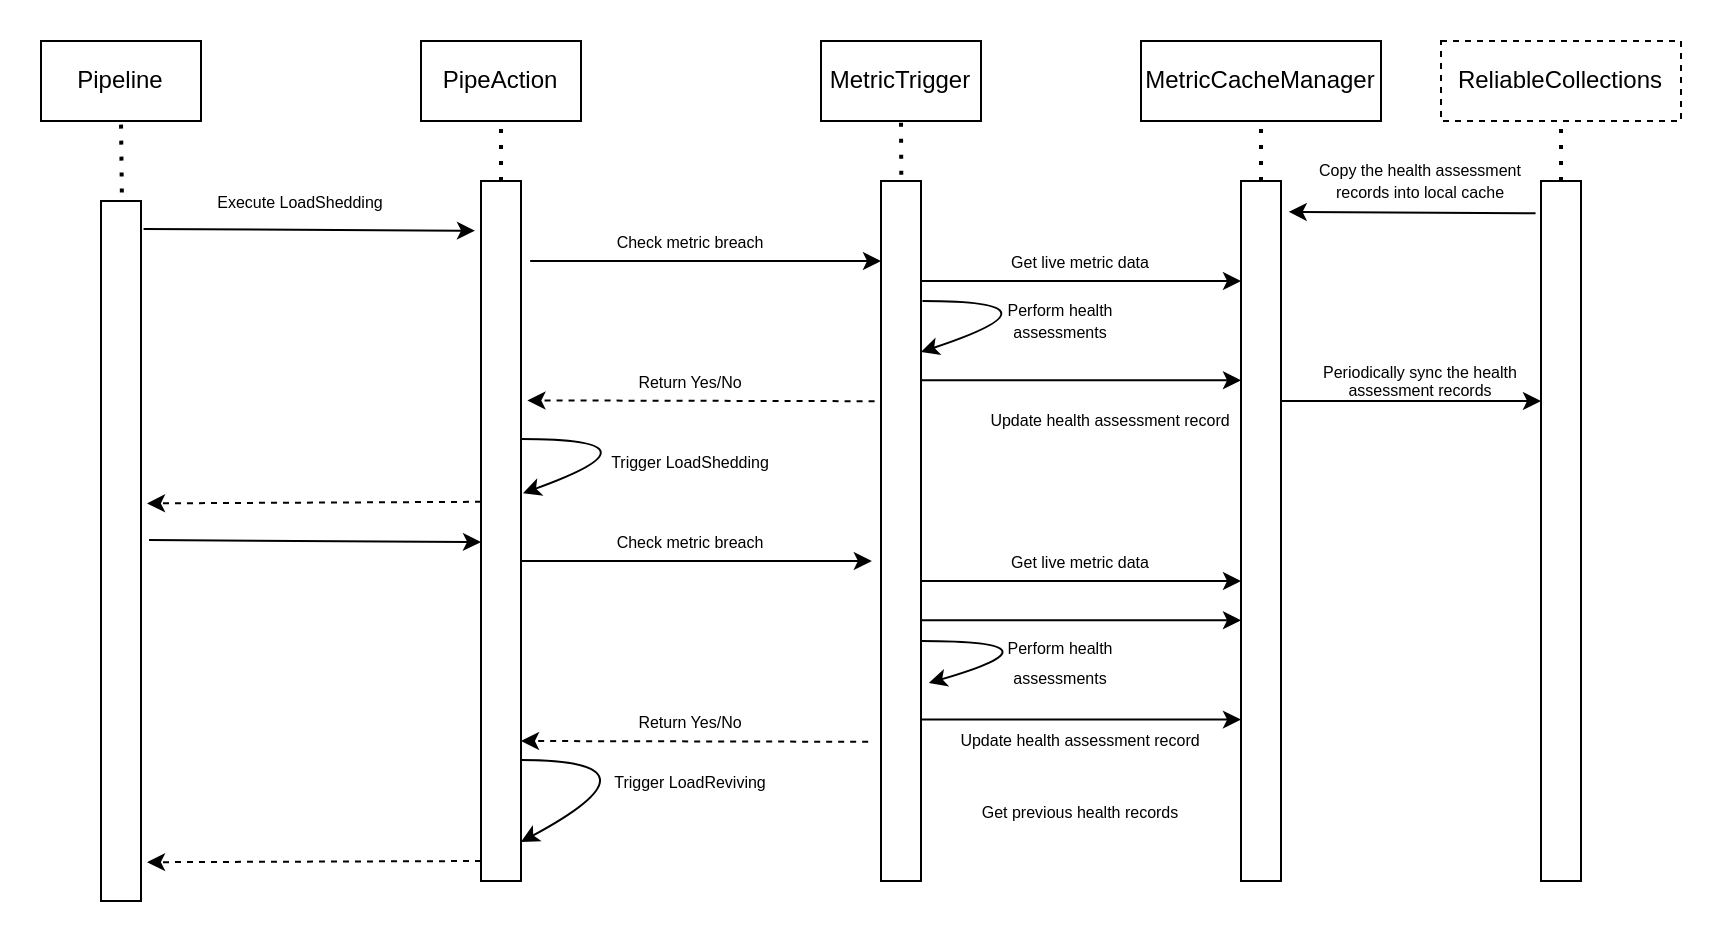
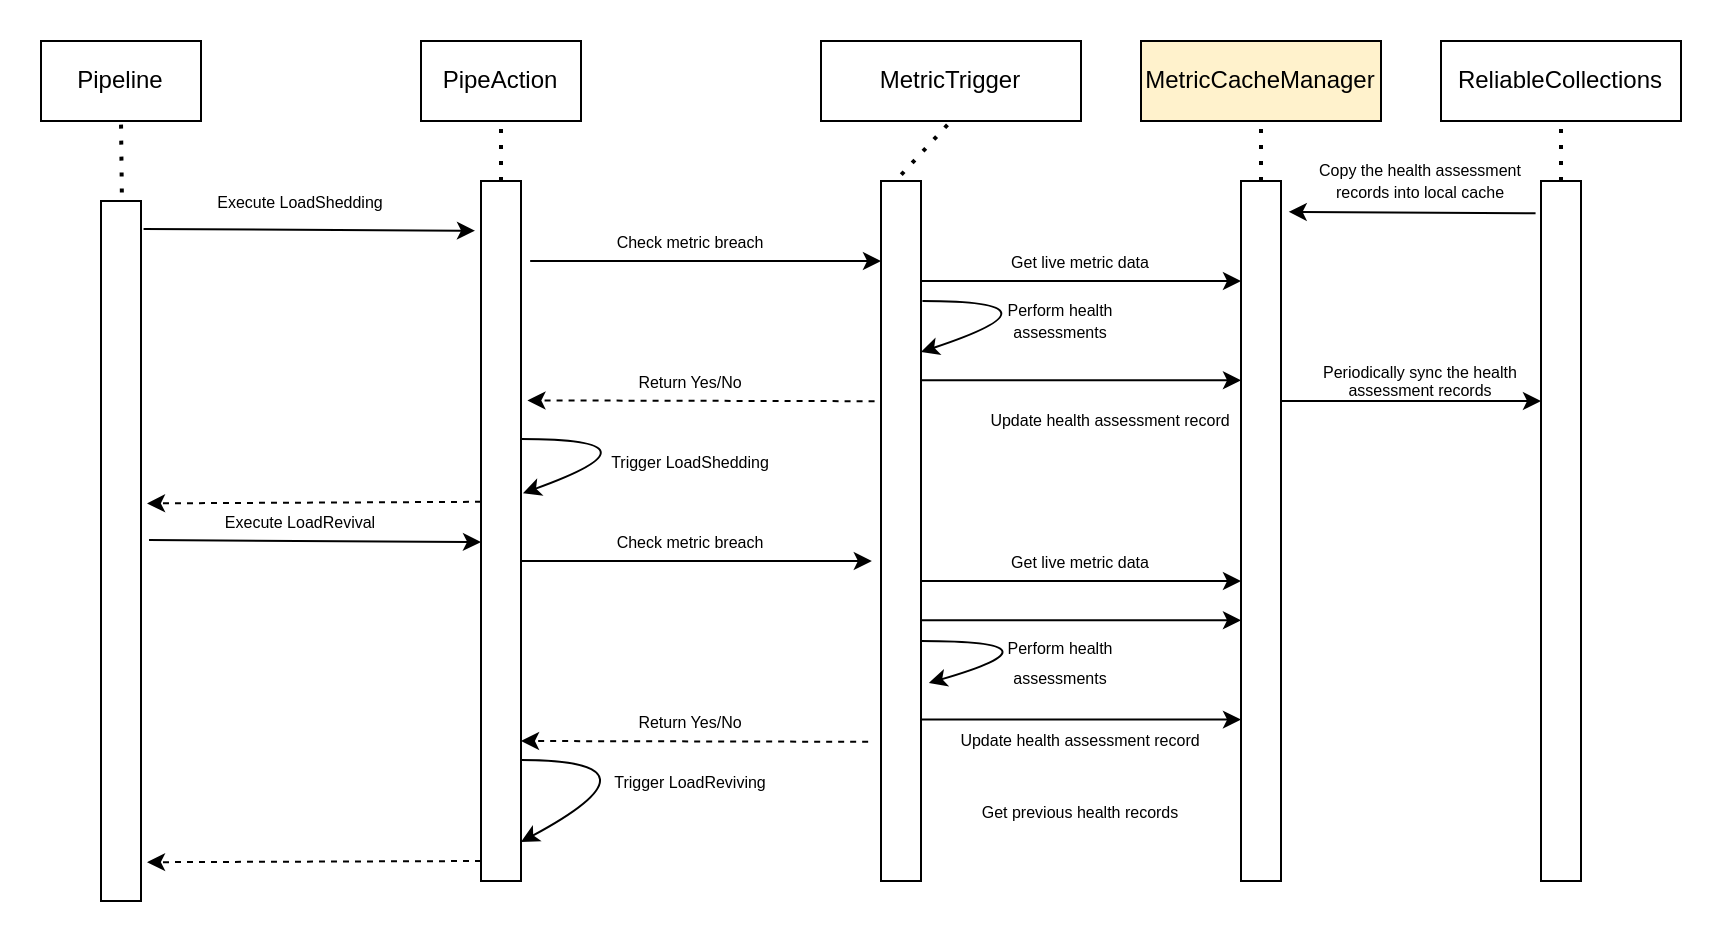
(901, 81) -> (951, 81)
(1261, 81) -> (1261, 81)
(1561, 81) -> (1561, 81)
none -> (301, 521)
